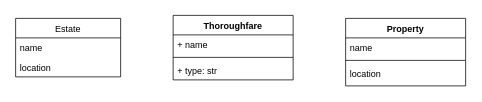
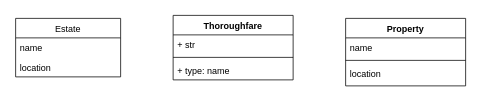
(191, 45) -> (188, 45)
(201, 71) -> (204, 71)
